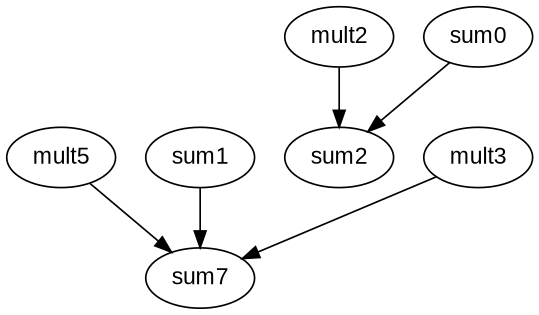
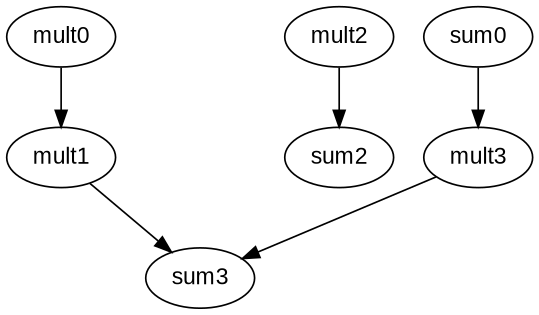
none -> (61, 37)
(415, 92) -> (478, 89)
(61, 157) -> (61, 157)
(200, 157) -> none
(200, 278) -> (200, 278)
